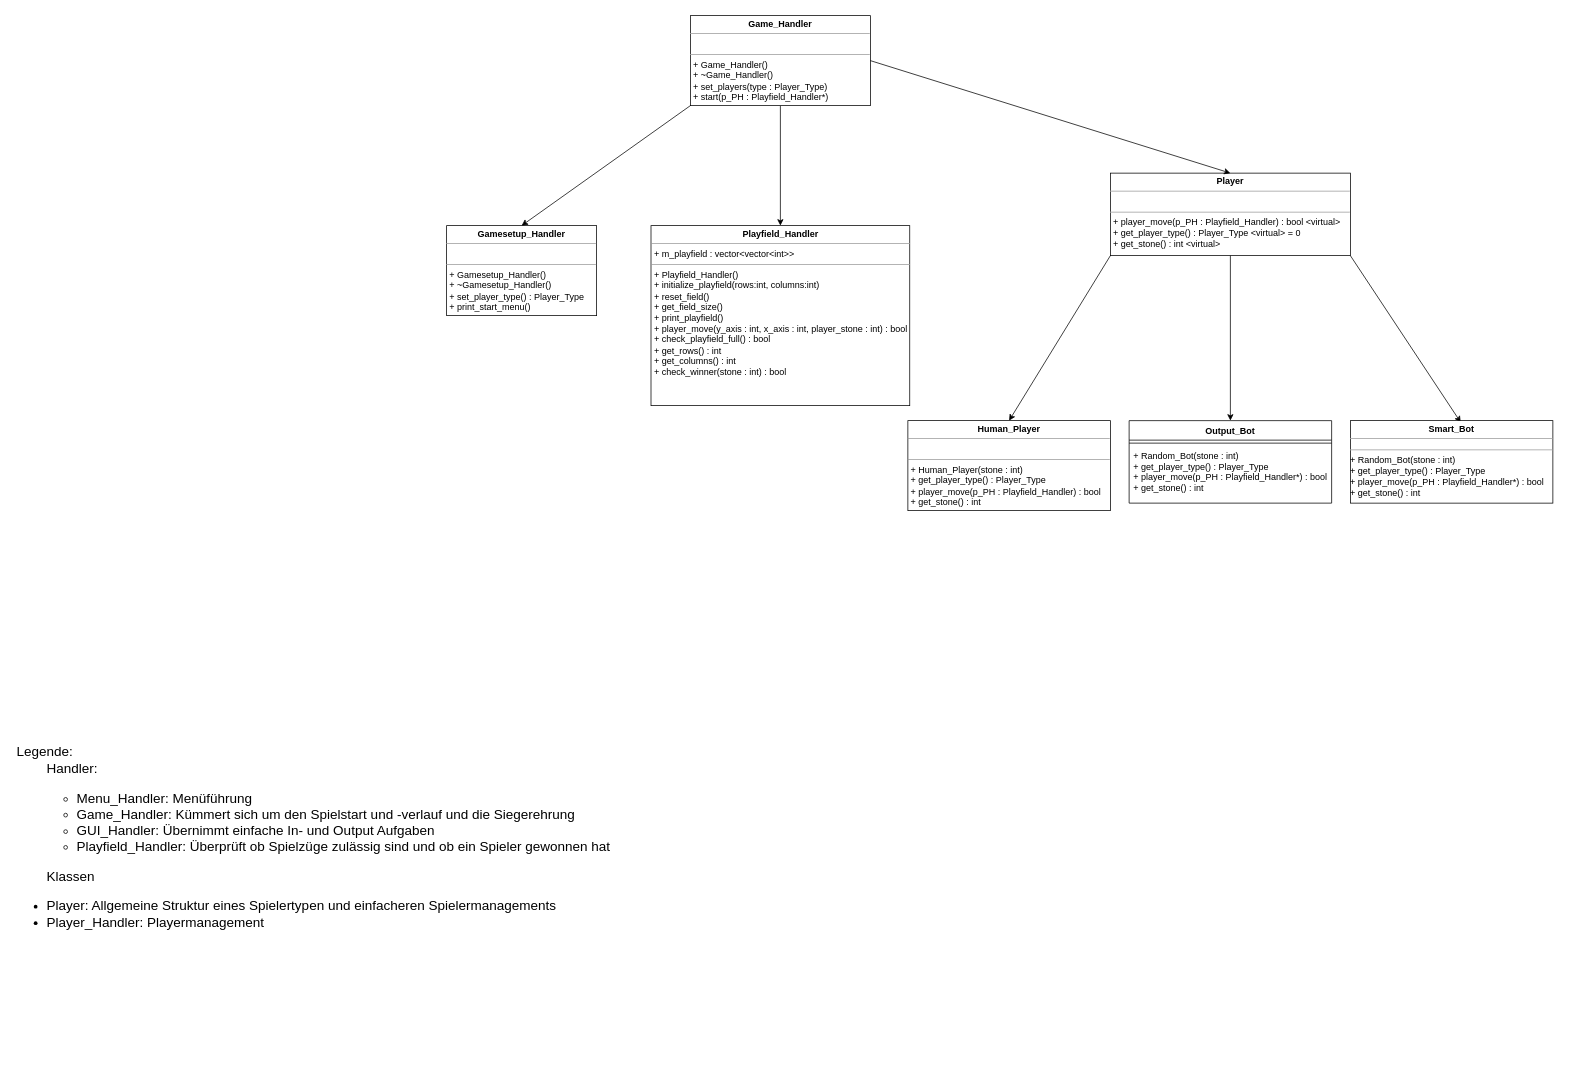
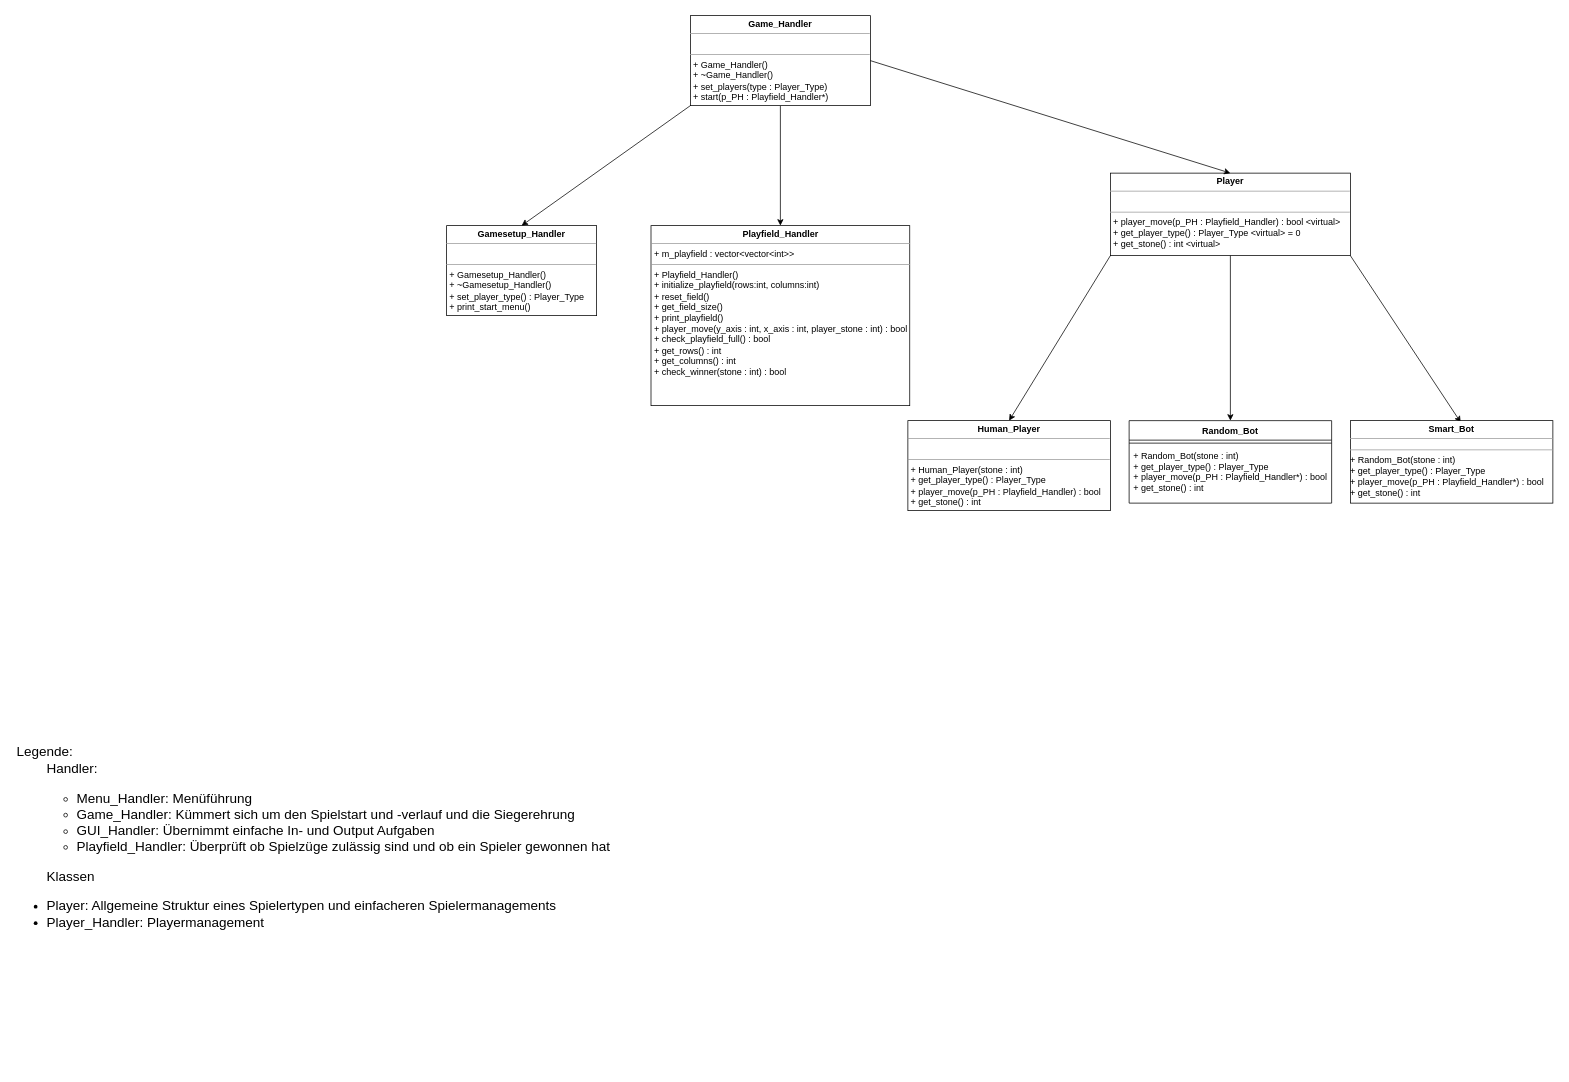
(1230, 431) -> (1230, 431)
